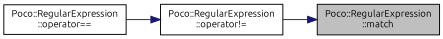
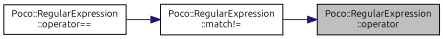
(222, 20) -> (222, 20)
(378, 20) -> (378, 20)
